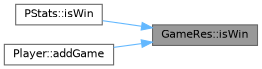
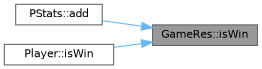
(59, 15) -> (59, 15)
(59, 55) -> (59, 55)
